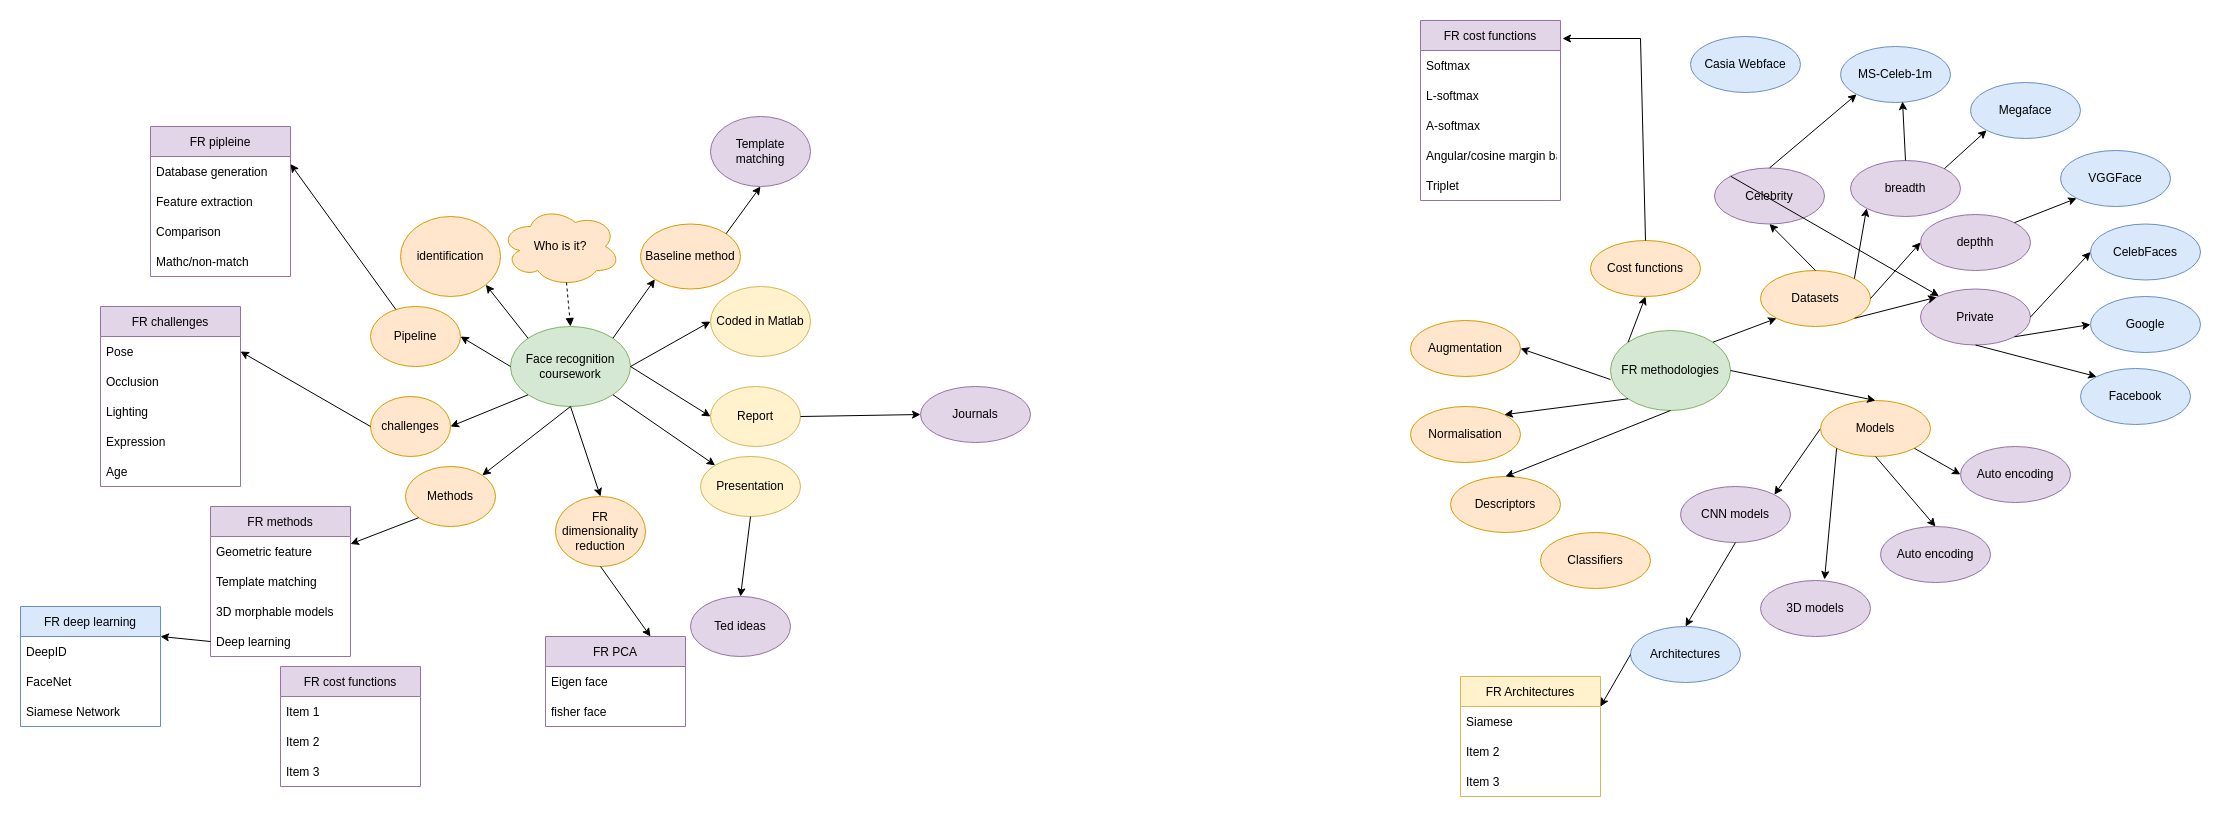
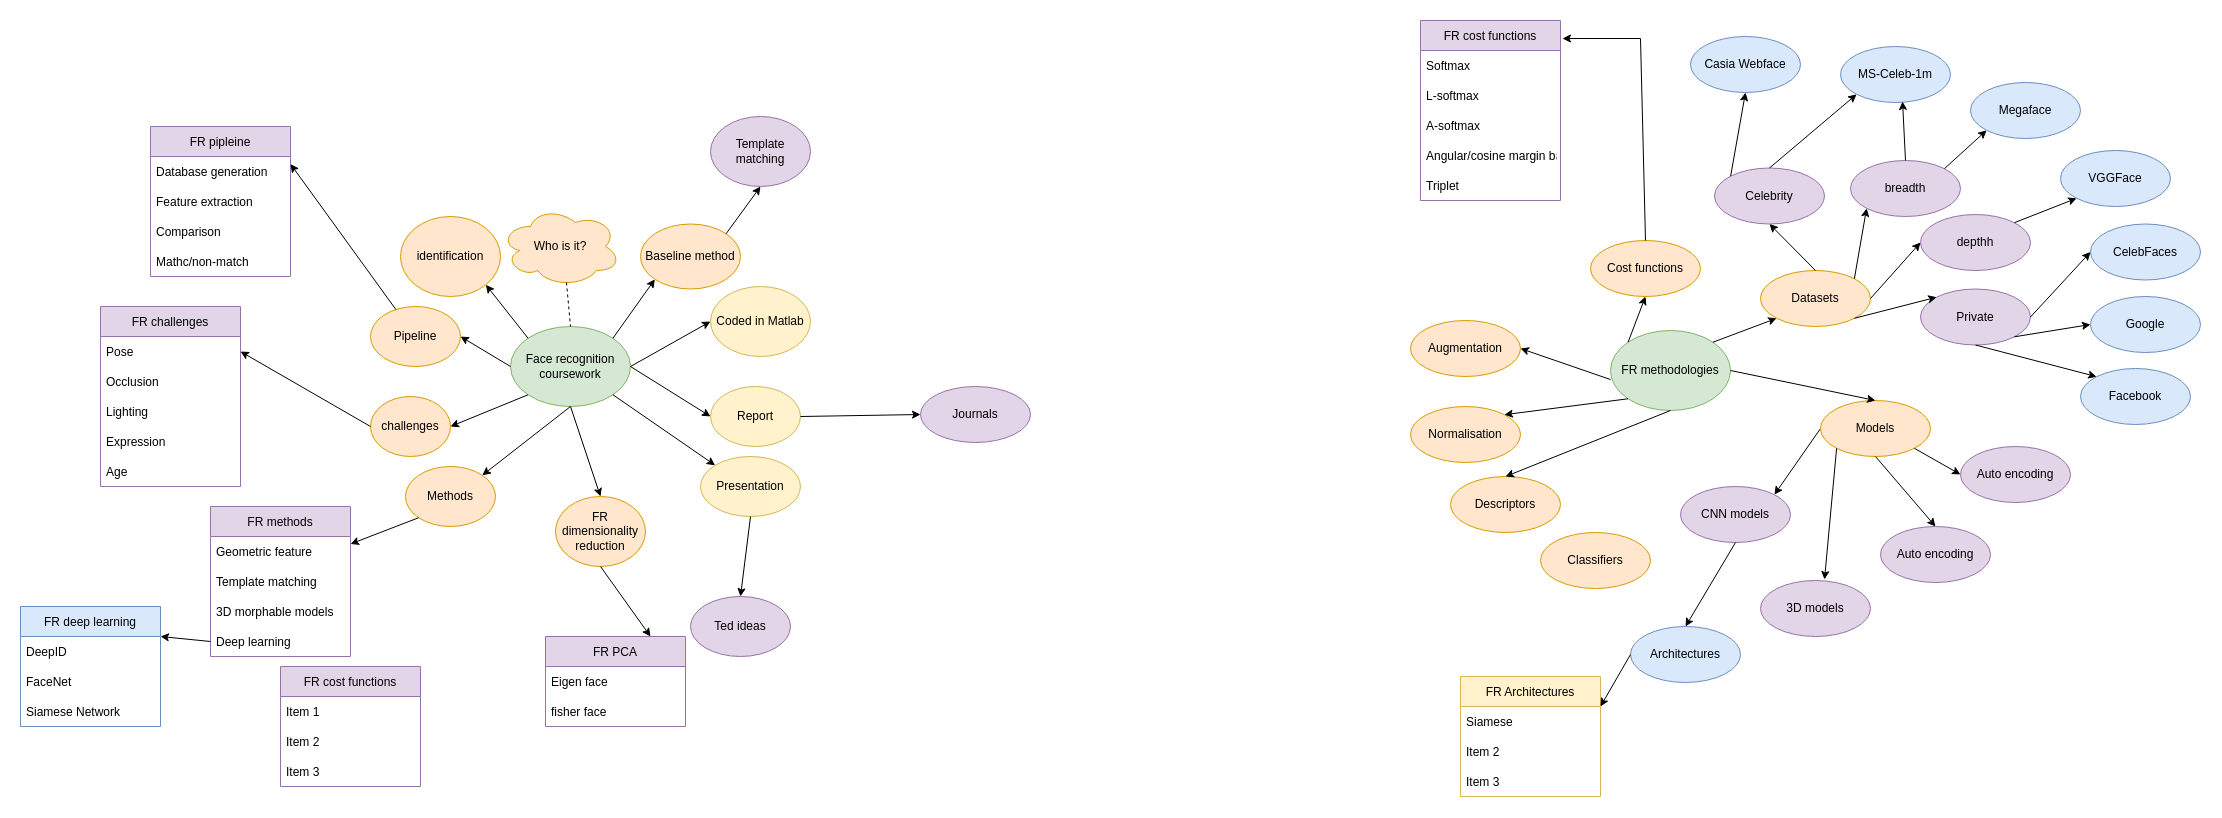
(1832, 235) -> (1737, 137)
(570, 317) -> (570, 321)
